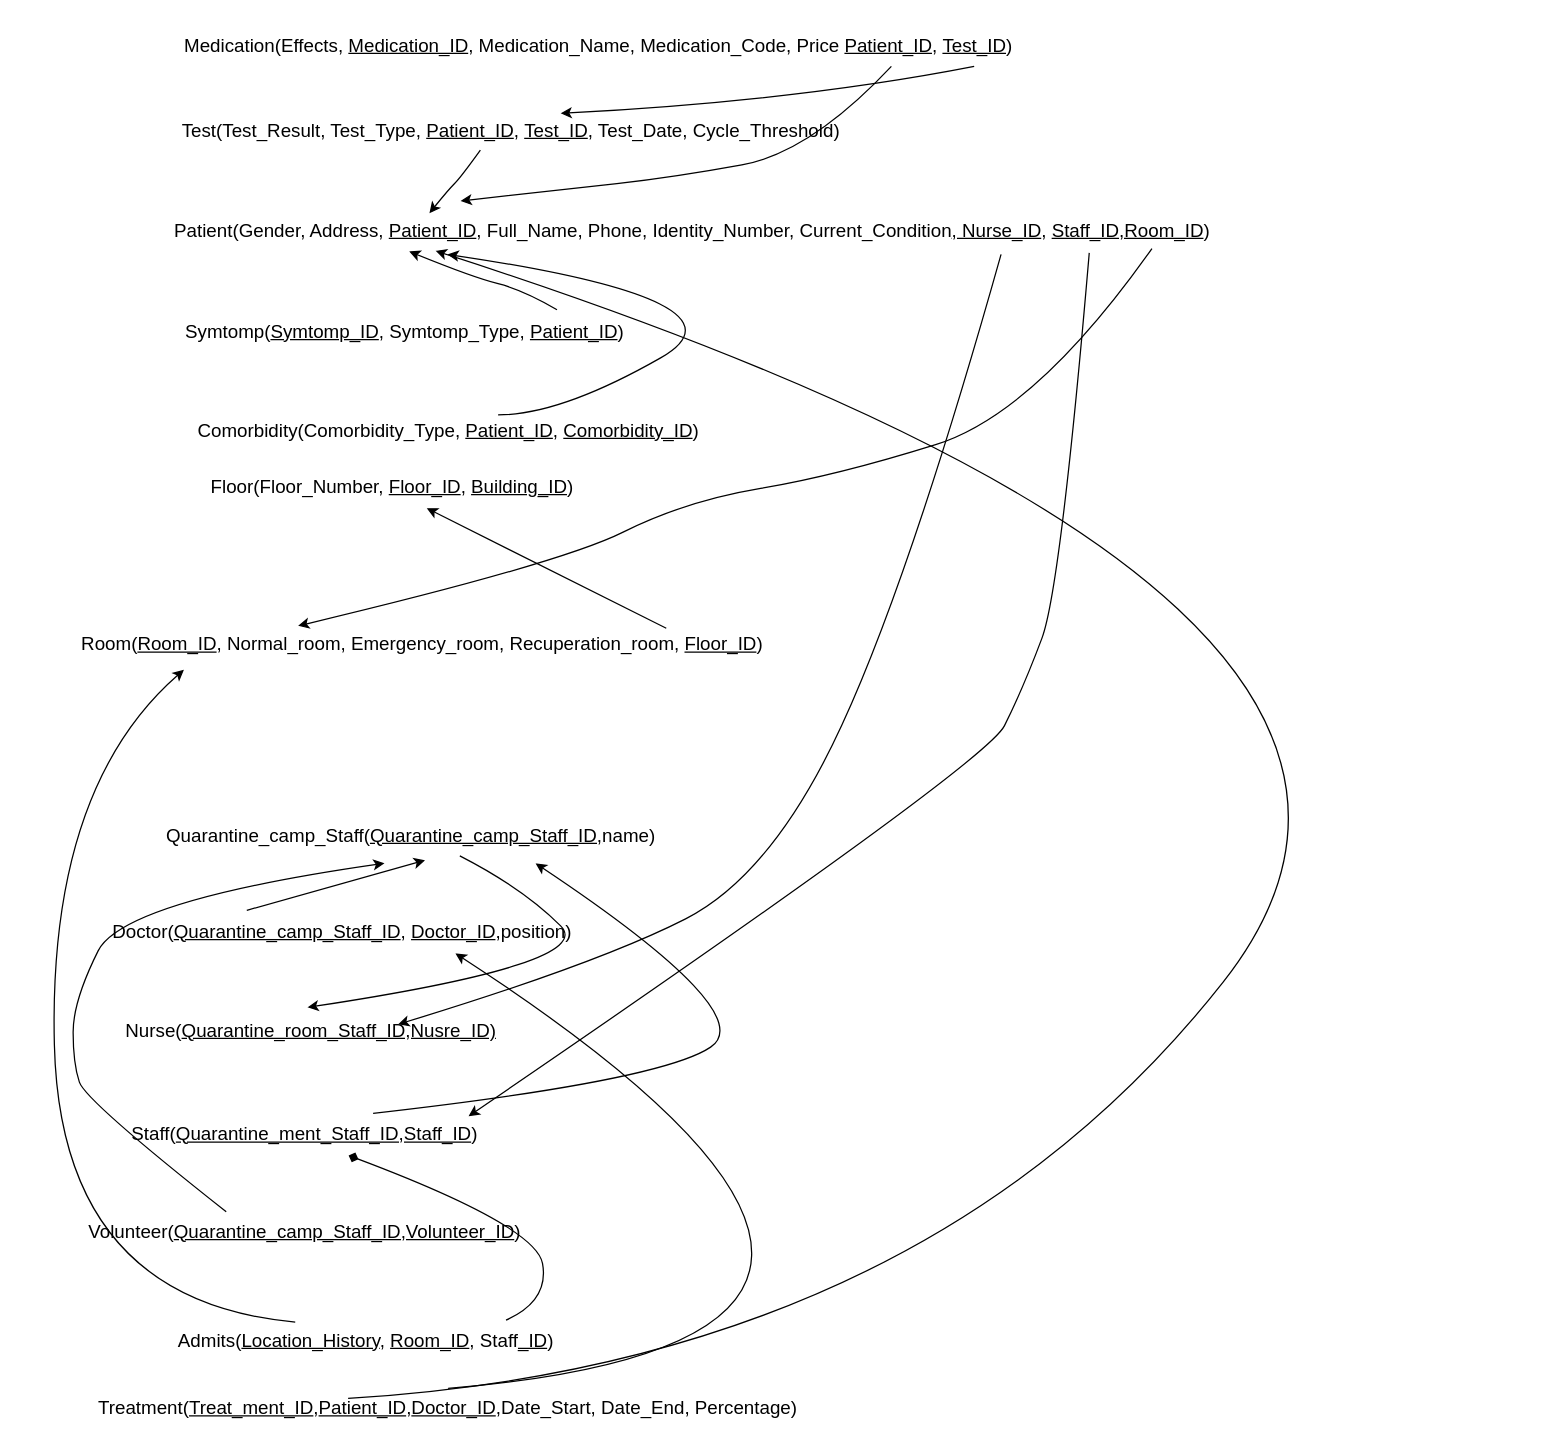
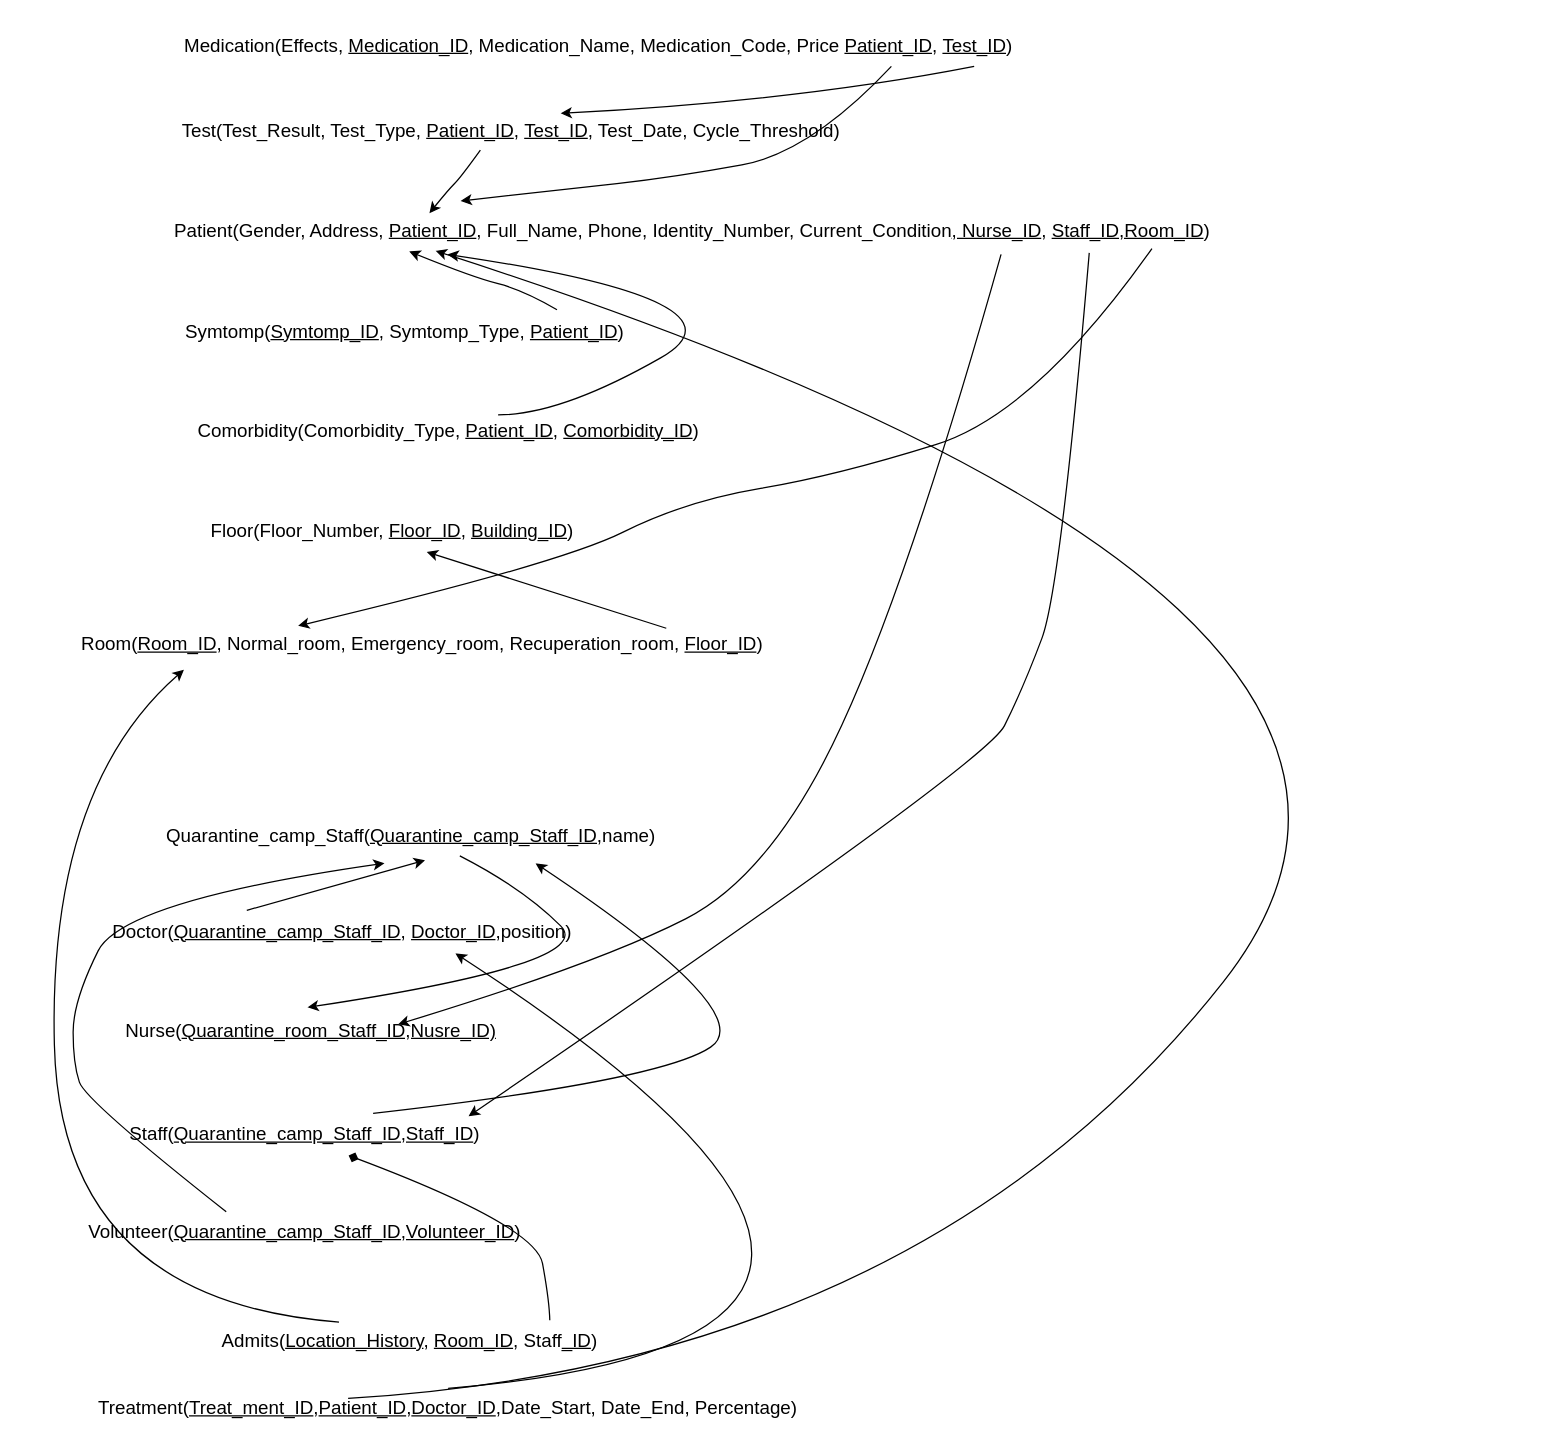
(392, 485) -> (392, 529)
(305, 1133) -> (305, 1133)
(366, 1339) -> (409, 1339)
